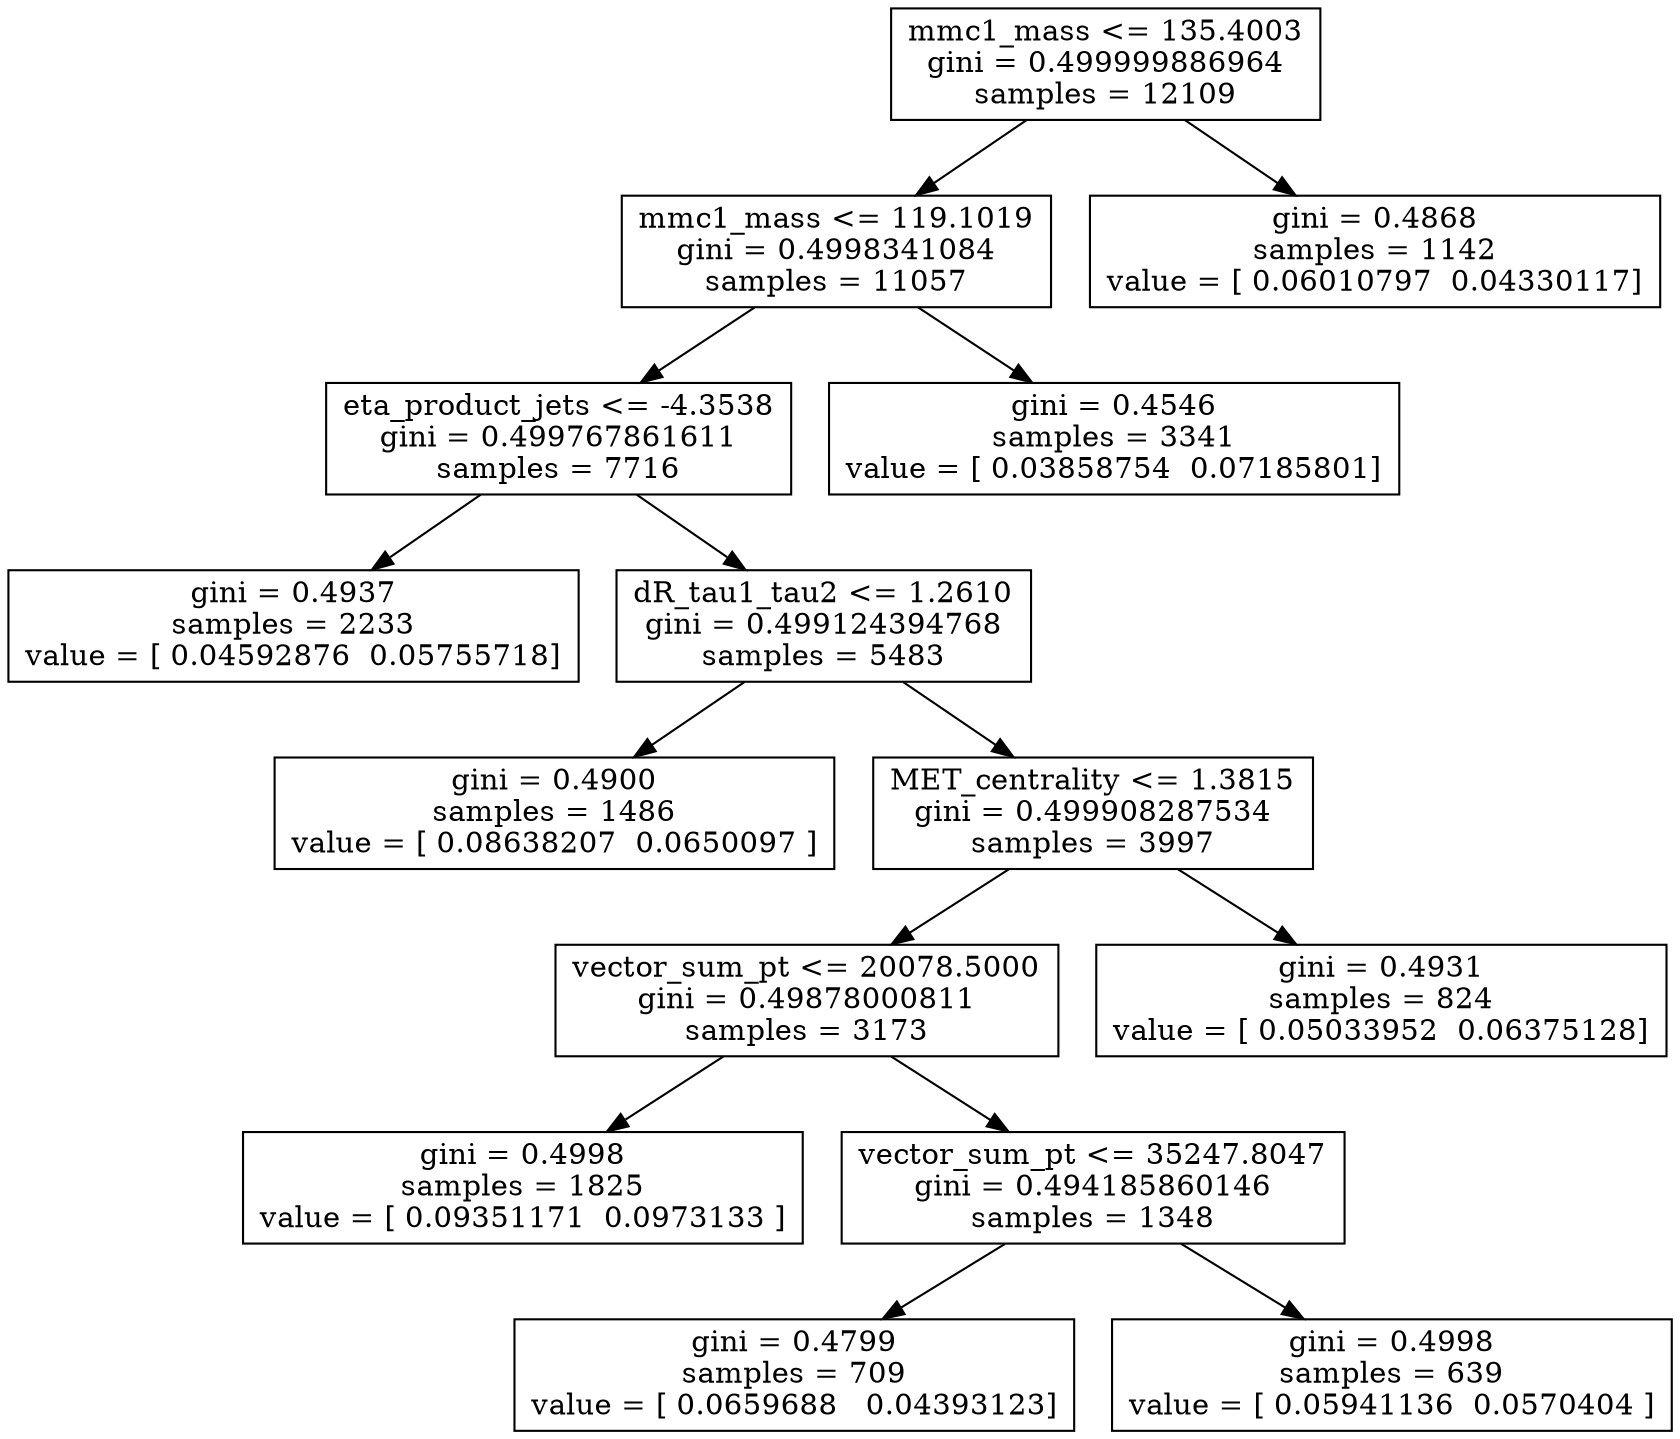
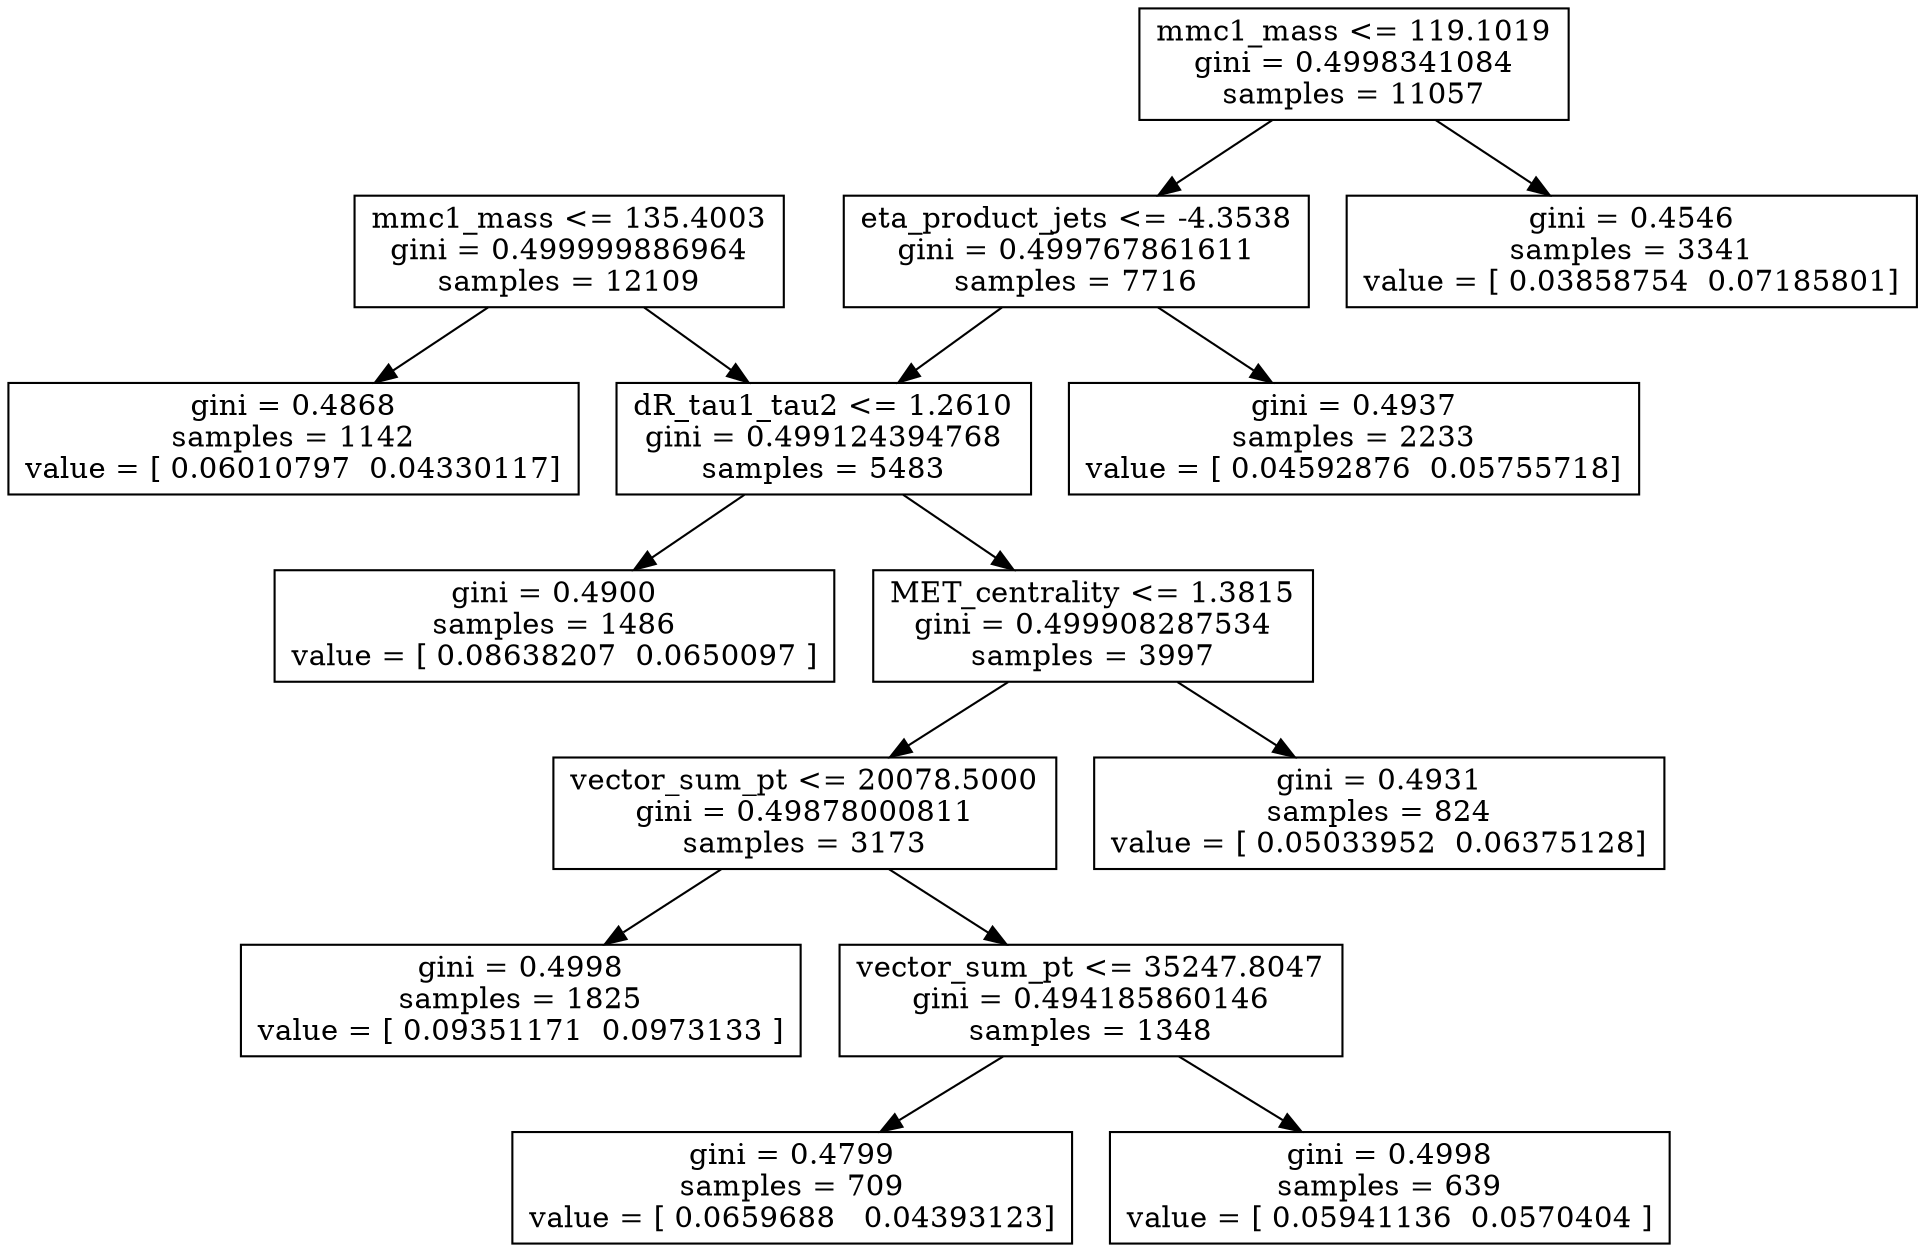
(980, 152) -> (688, 339)
